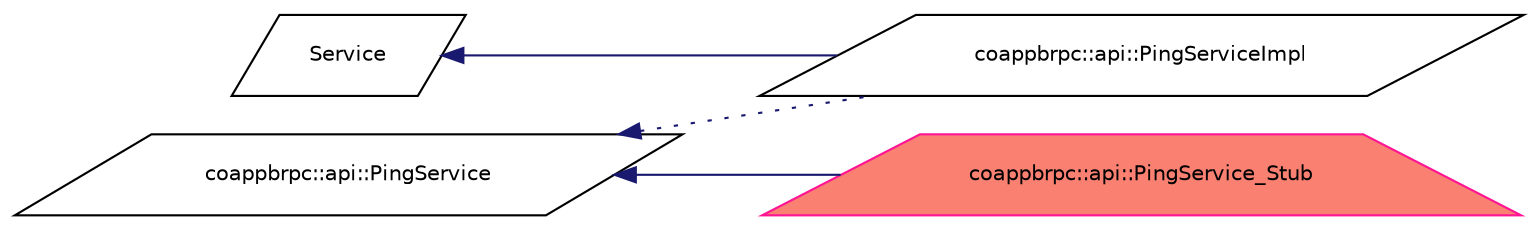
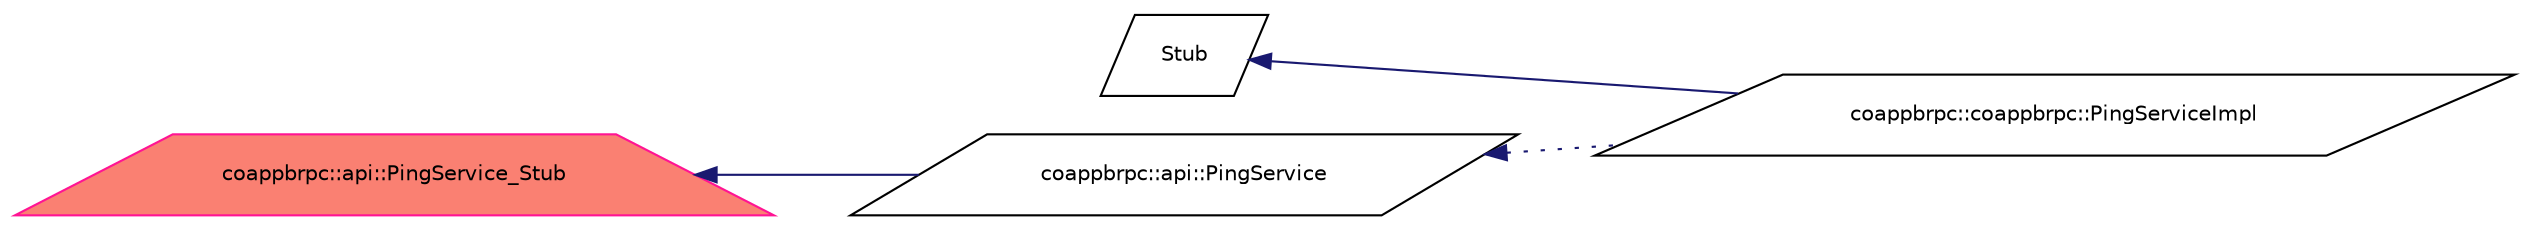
(349, 55) -> (1184, 55)
(1142, 55) -> (2055, 115)
(738, 175) -> (818, 175)
